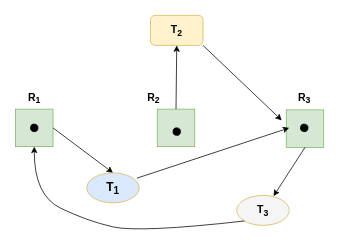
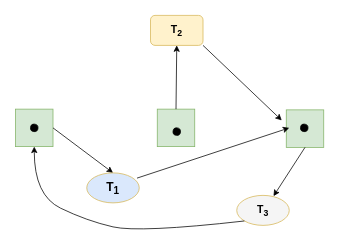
(34, 98) -> none
(153, 98) -> none
(304, 98) -> none
